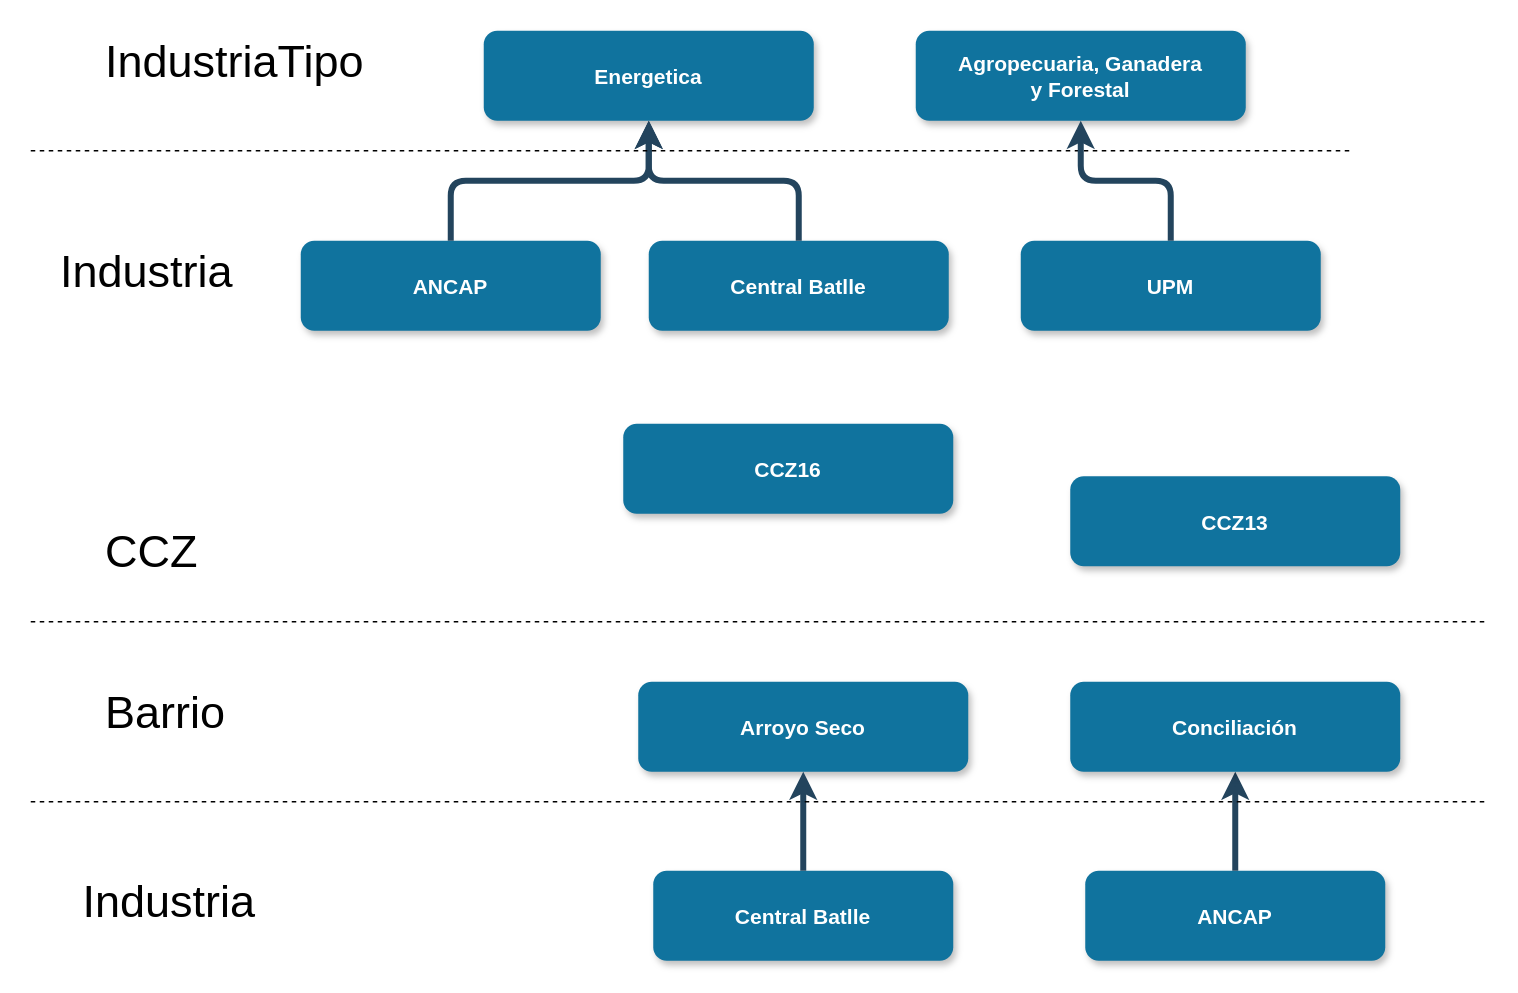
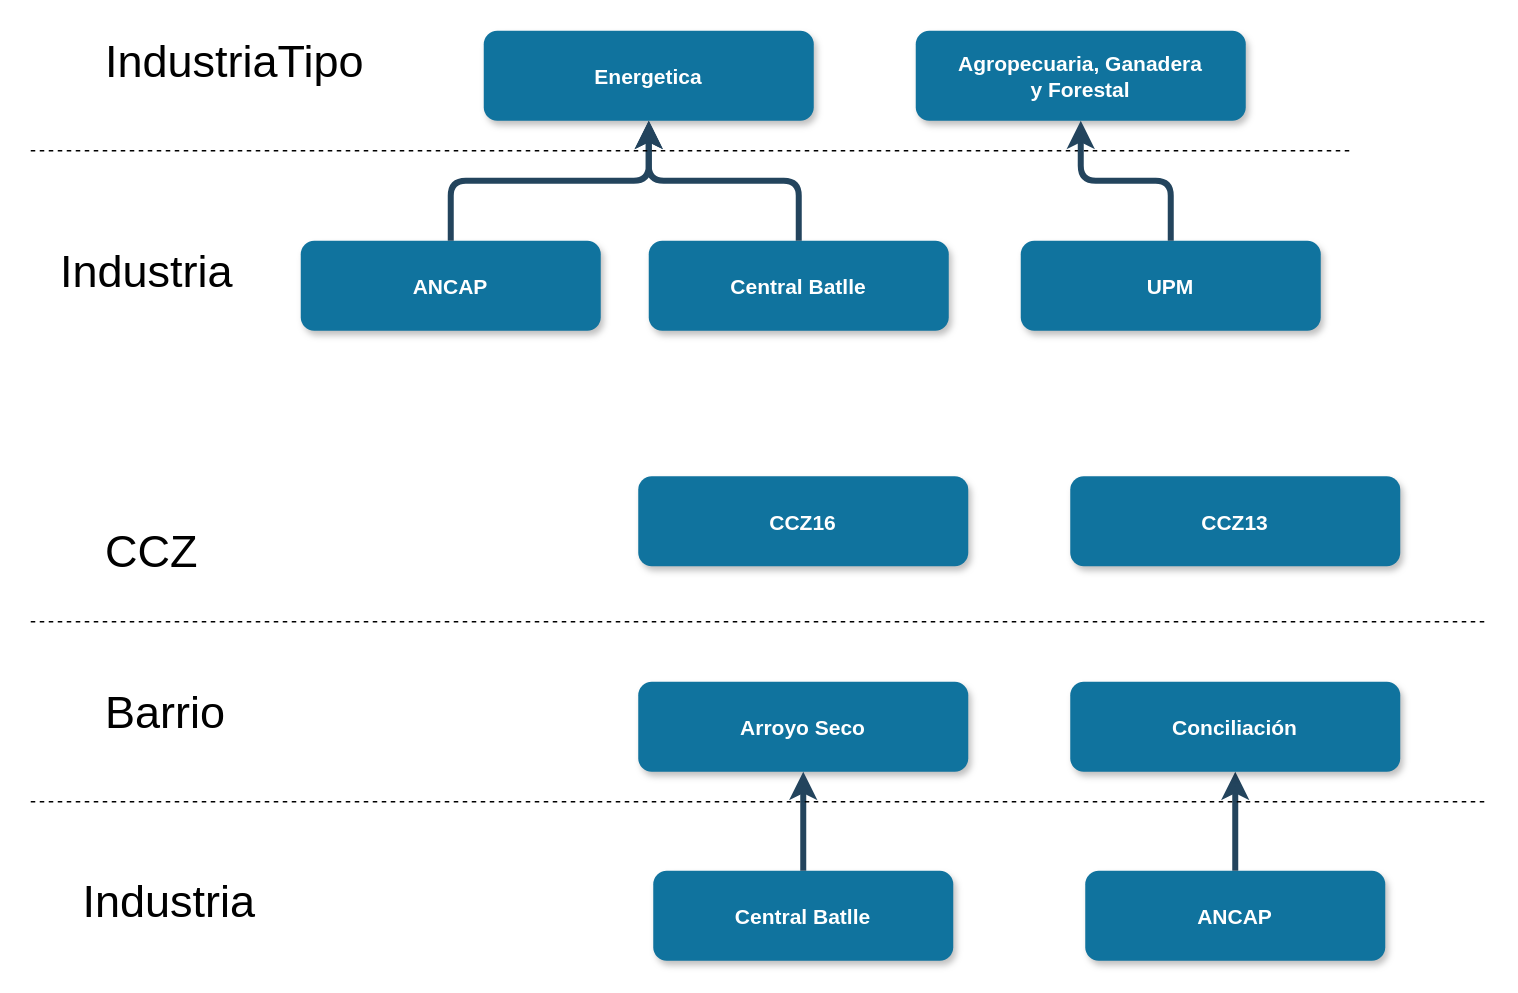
(788, 469) -> (803, 521)
